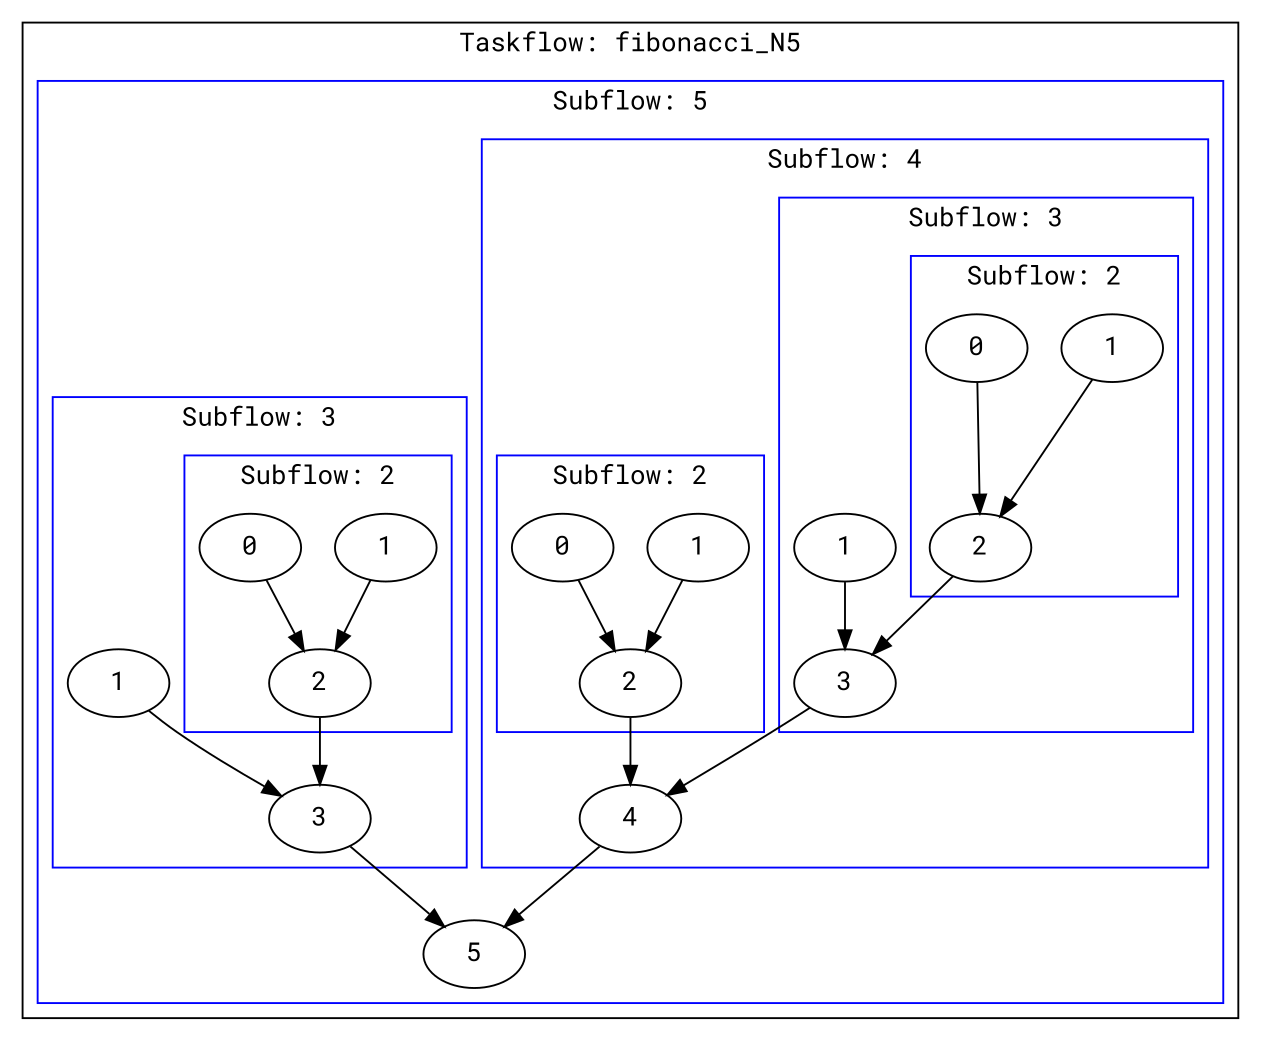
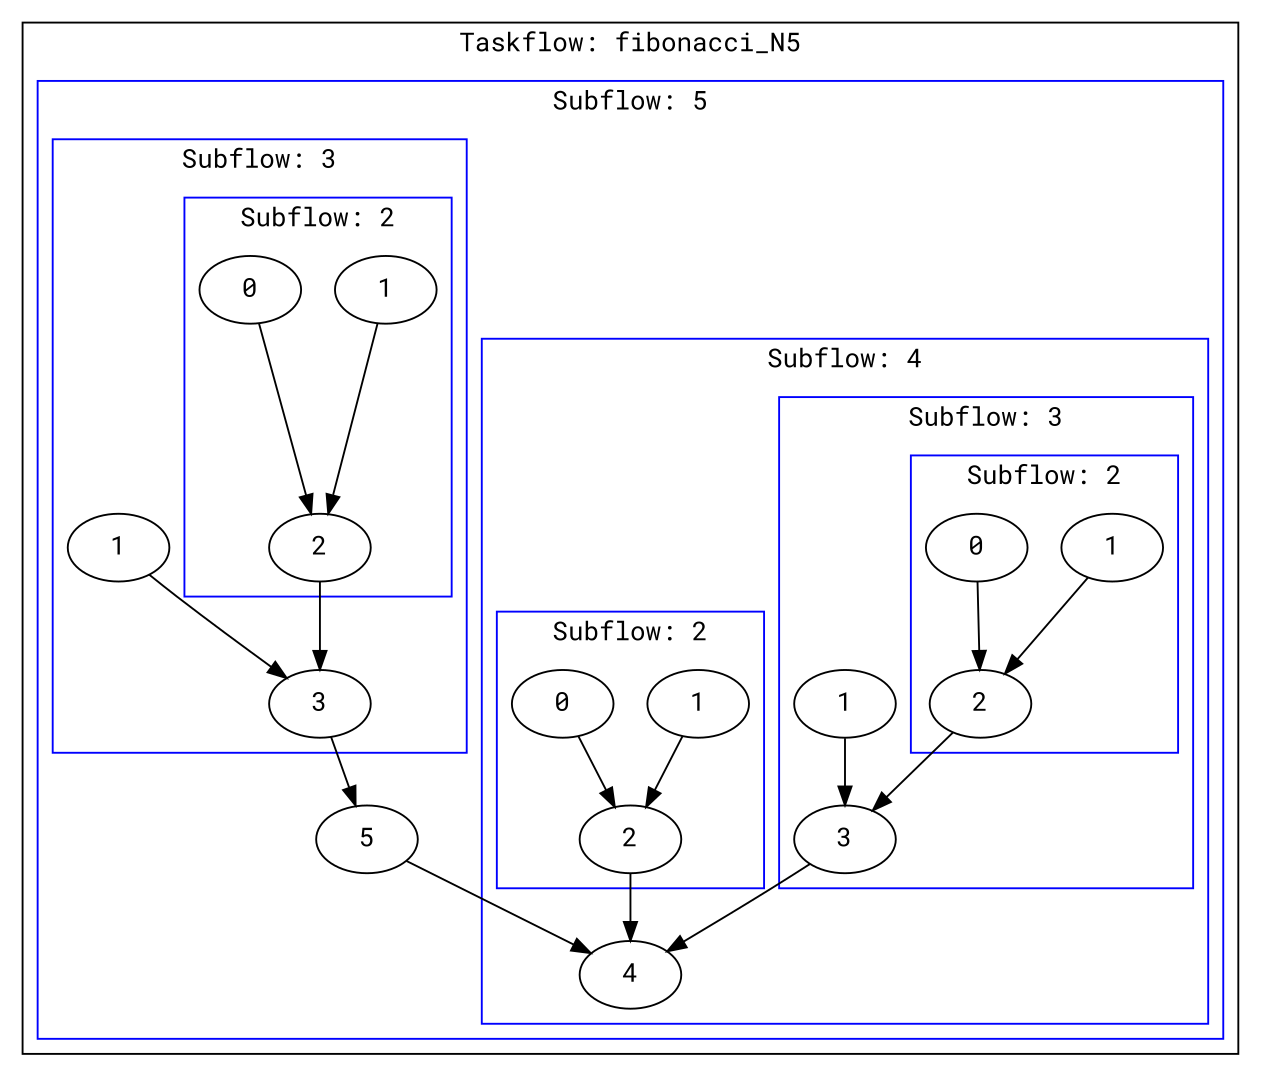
(559, 881) -> (494, 905)
